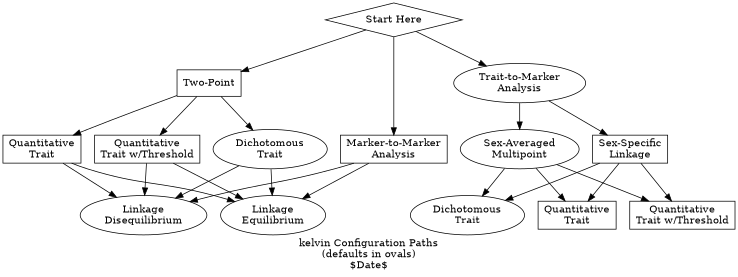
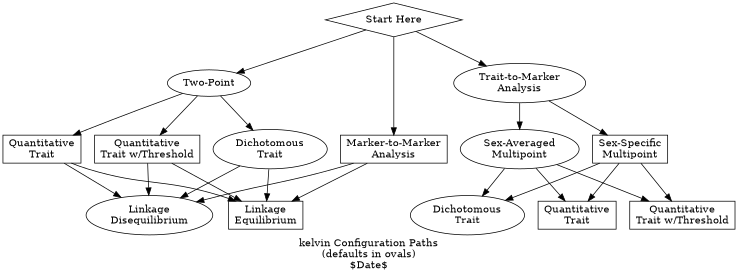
(209, 83) -> (209, 83)
(630, 149) -> (630, 149)
(273, 215) -> (266, 215)
